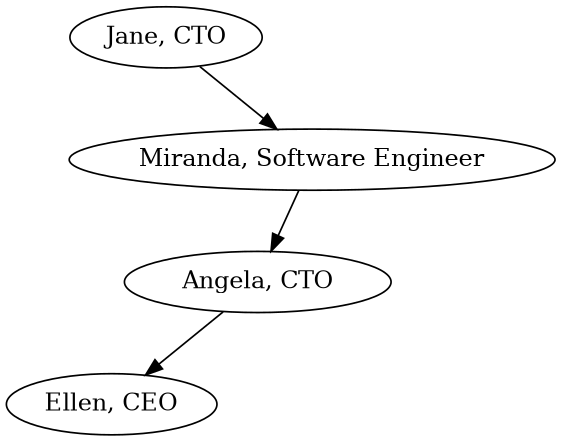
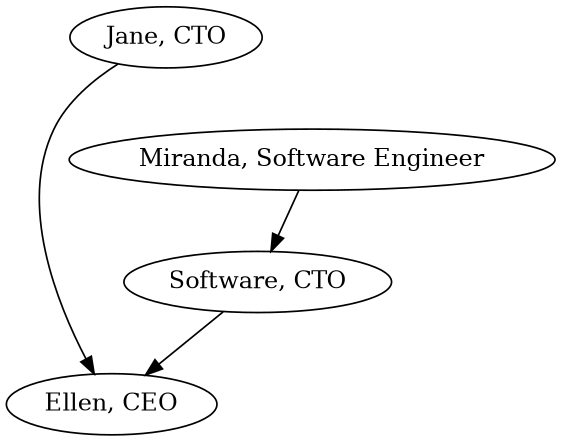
(232, 93) -> (40, 201)
(258, 282) -> (258, 282)
